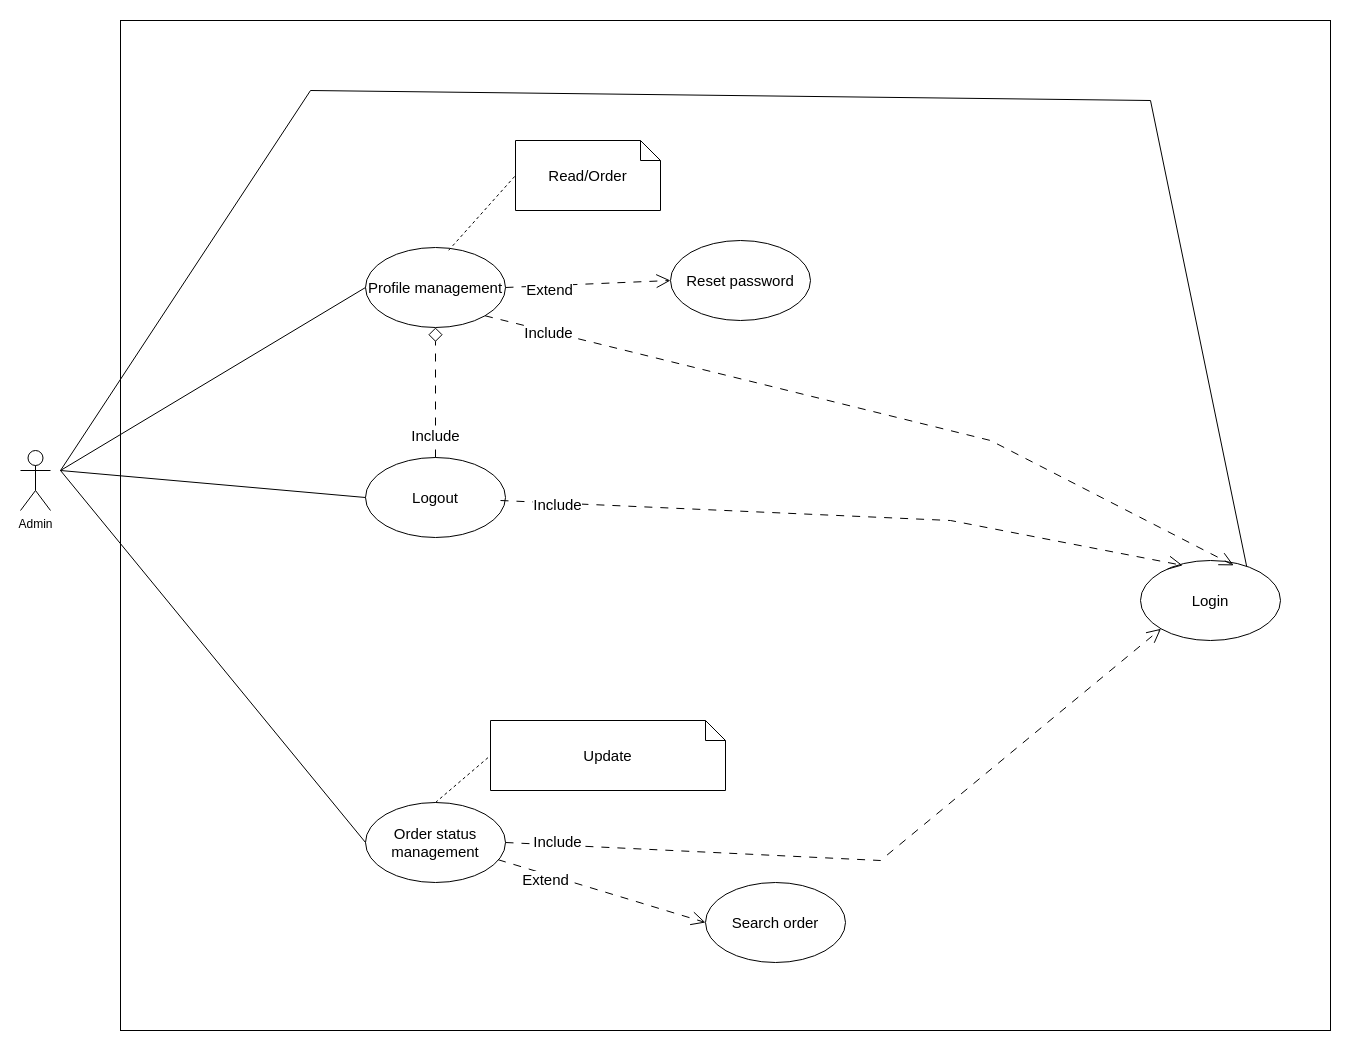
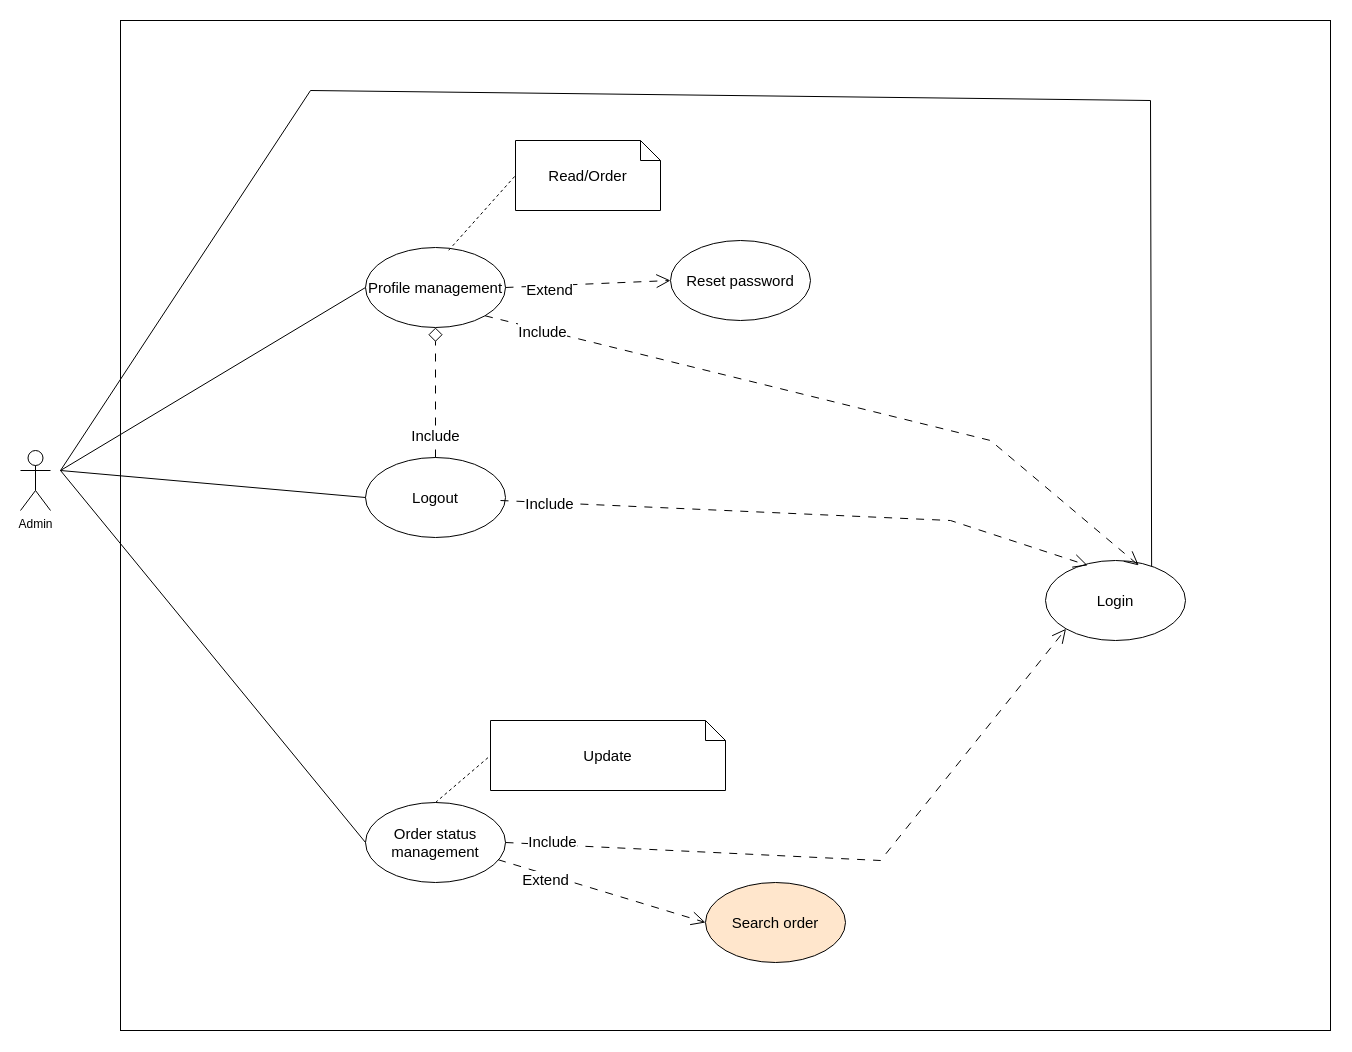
(1211, 601) -> (1116, 601)
(776, 923) -> (776, 923)
